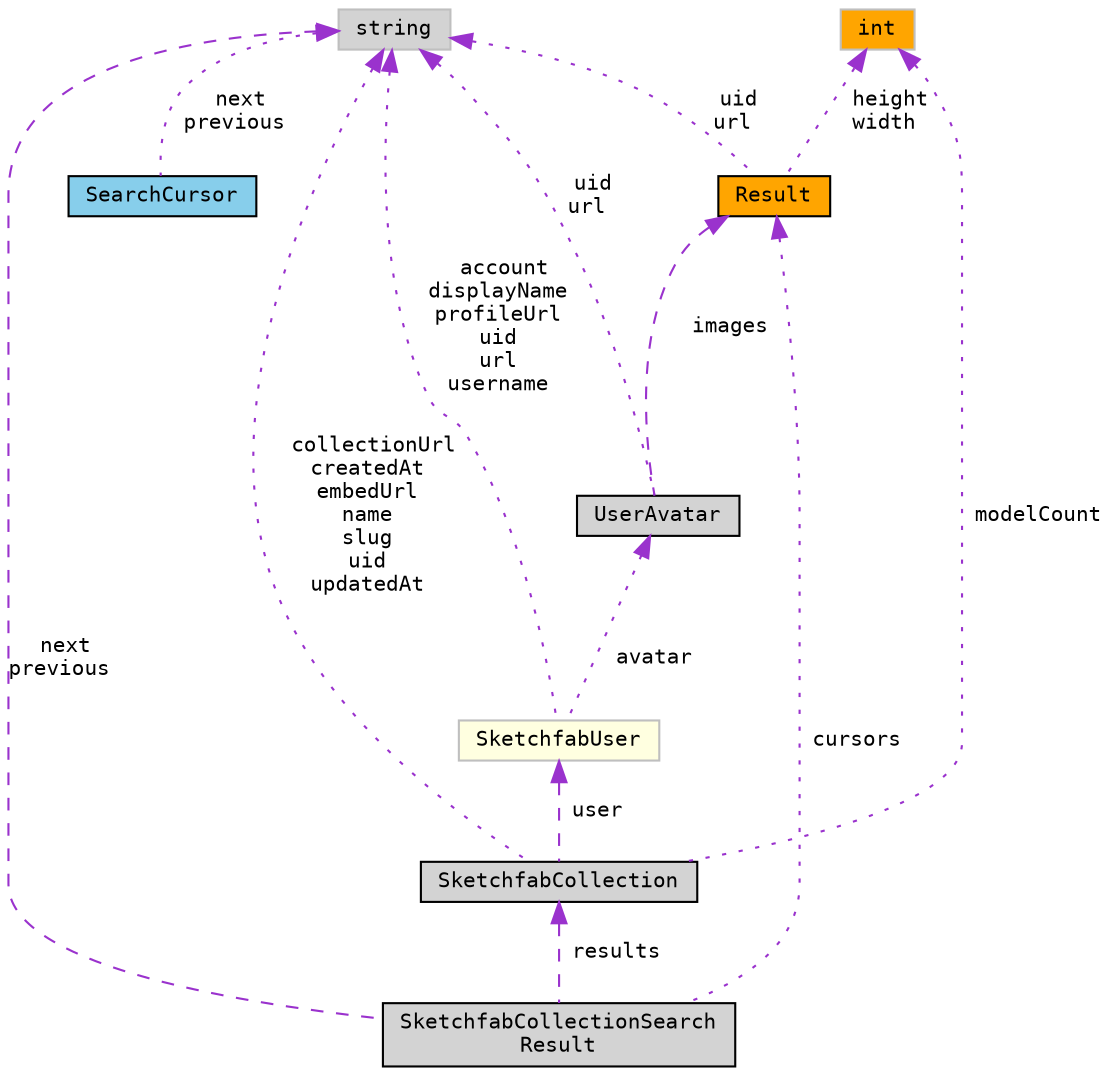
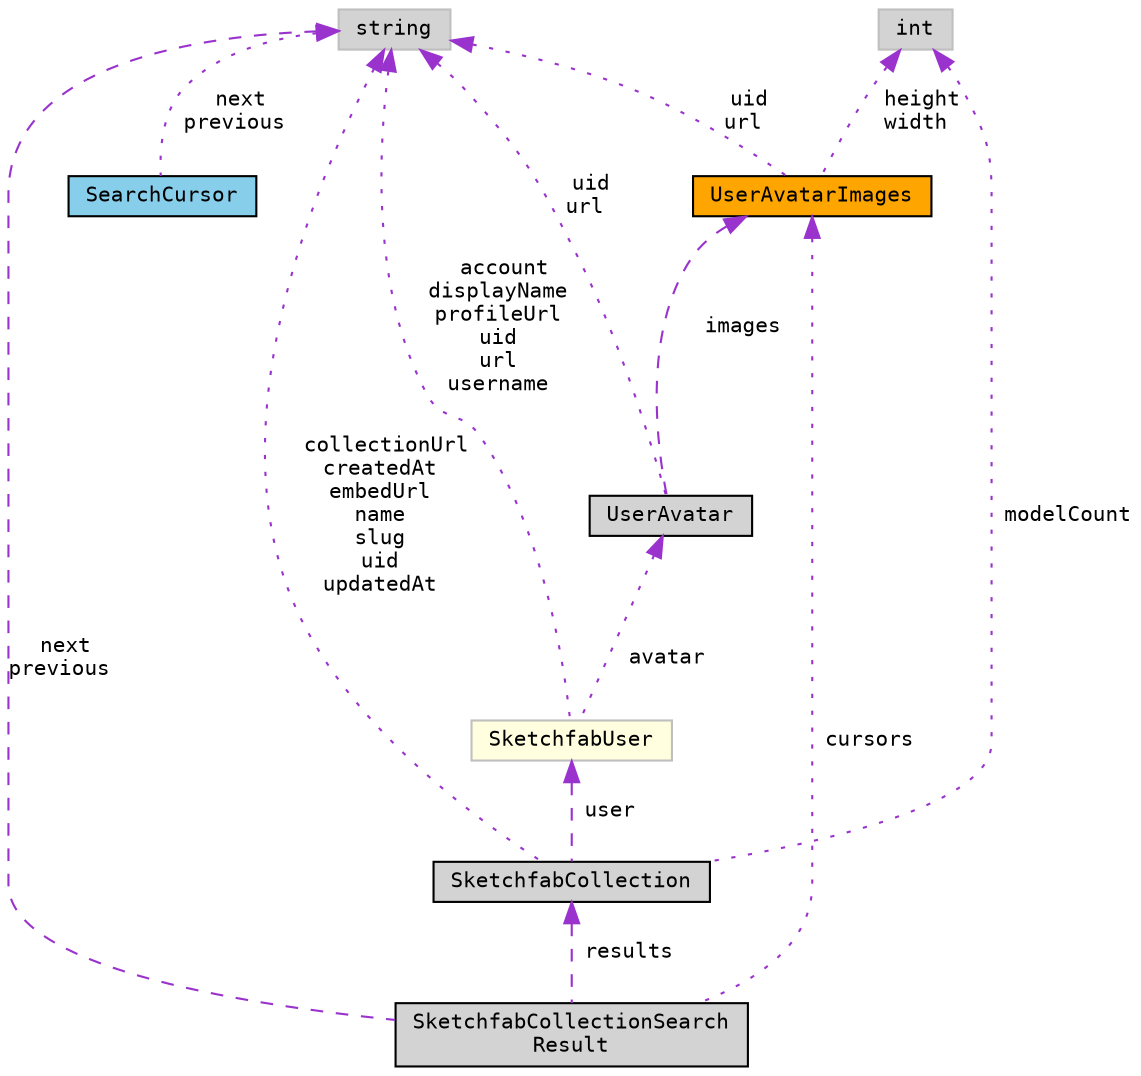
(878, 30) -> (916, 30)
(774, 196) -> (812, 196)
